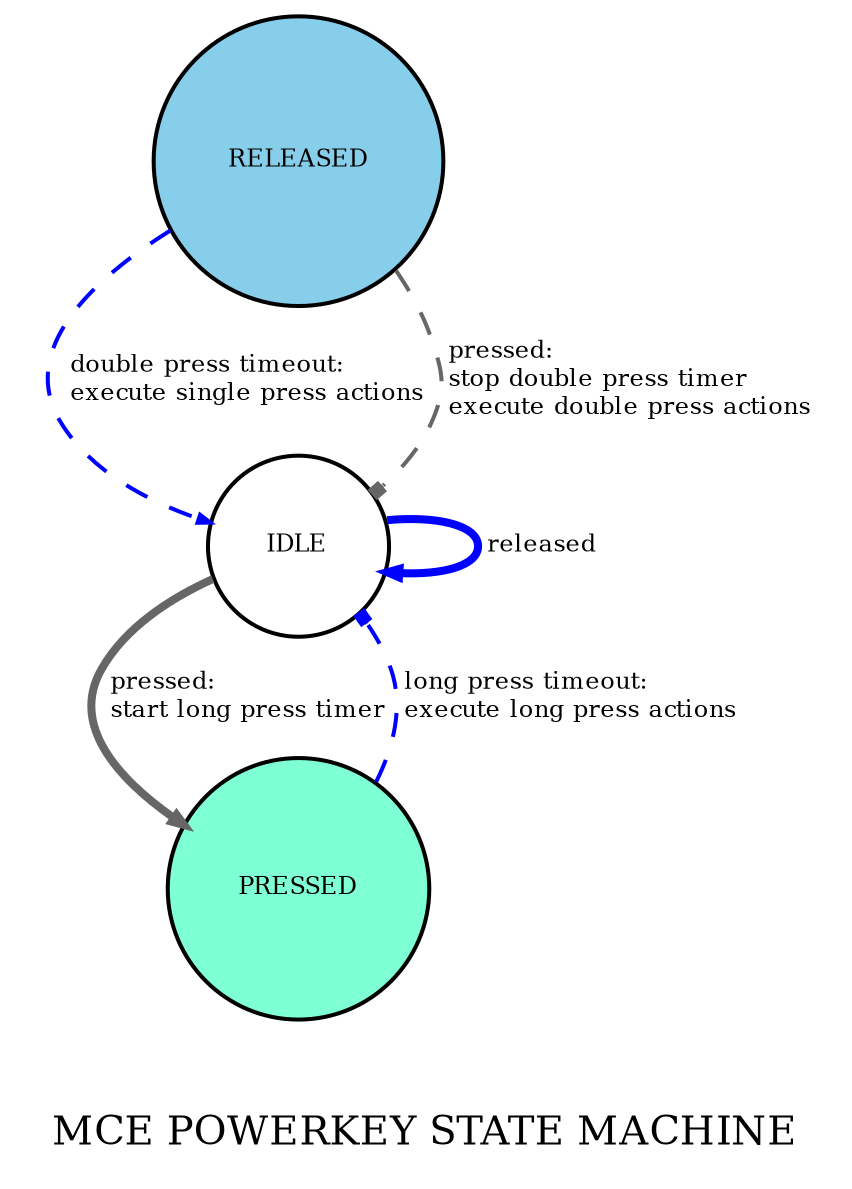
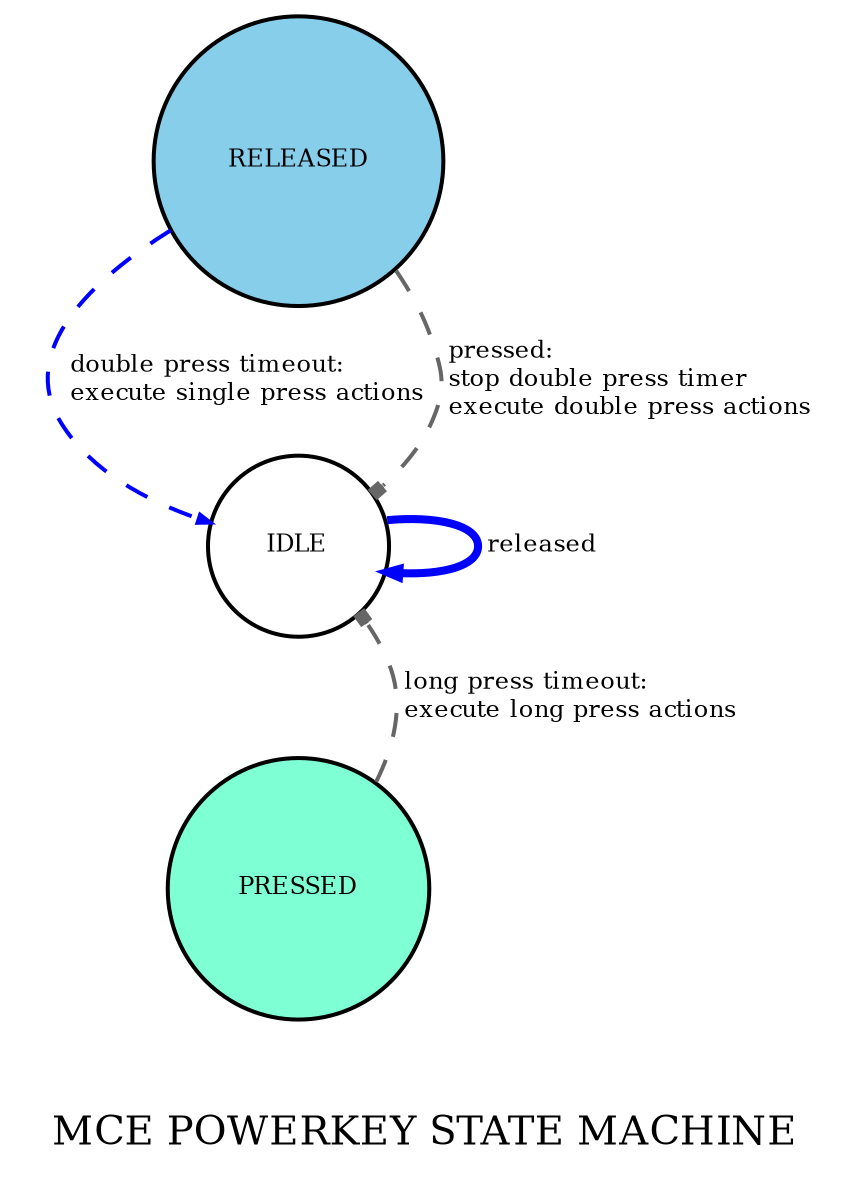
(95, 686) -> none
(397, 702) -> (397, 702)
